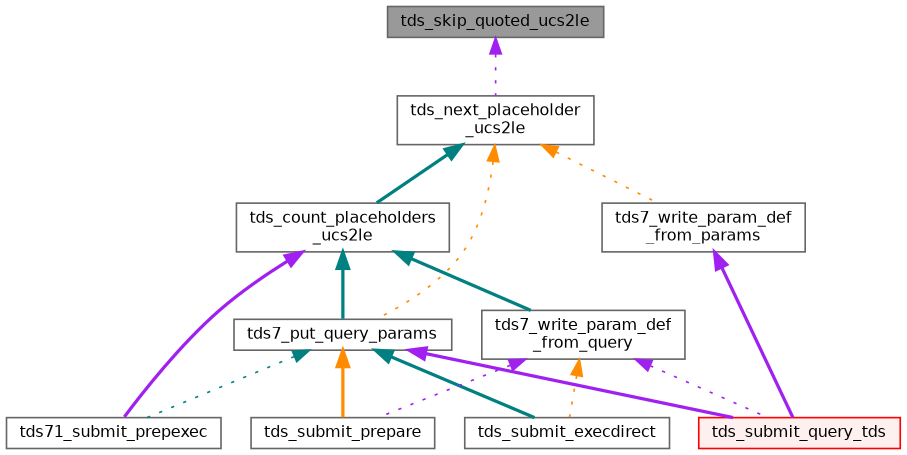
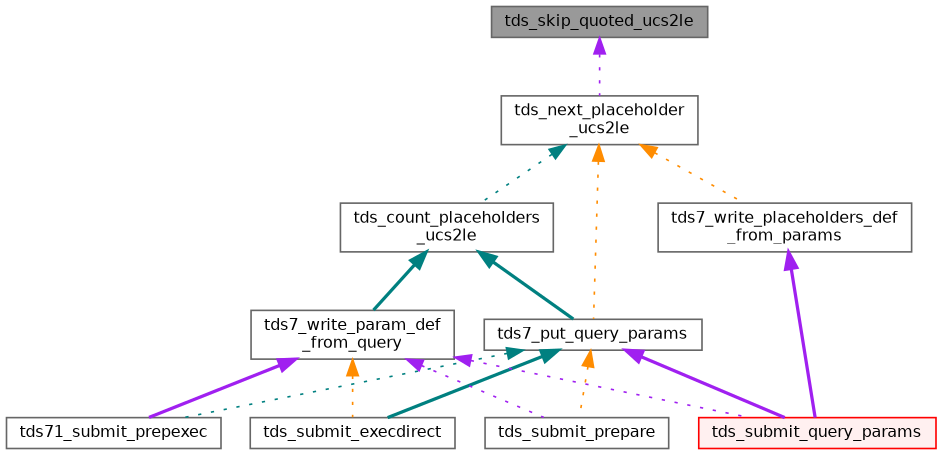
(412, 179) -> (516, 179)
(704, 228) -> (785, 228)
(198, 330) -> (214, 391)
(343, 392) -> (583, 394)
(800, 433) -> (817, 433)
